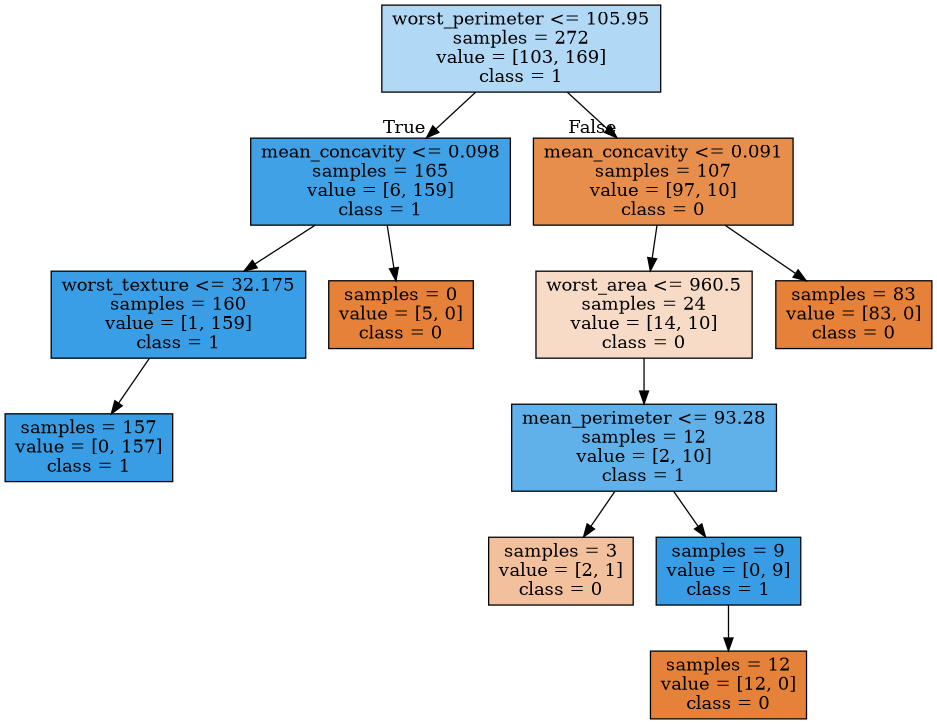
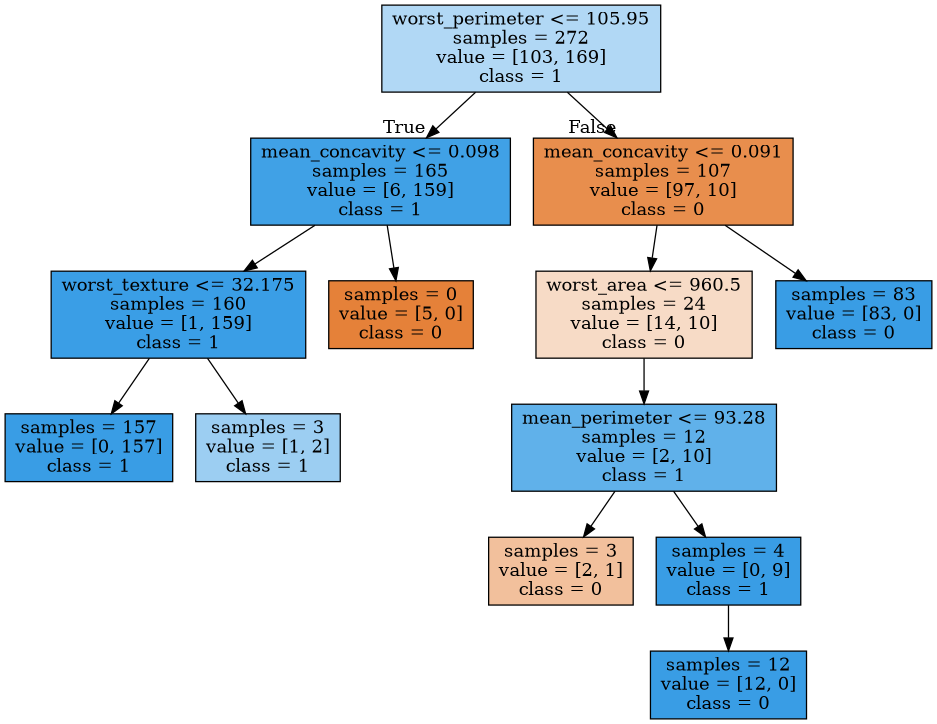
(854, 315) -> (854, 315)
none -> (268, 448)
(728, 571) -> (728, 571)
(728, 685) -> (728, 685)
